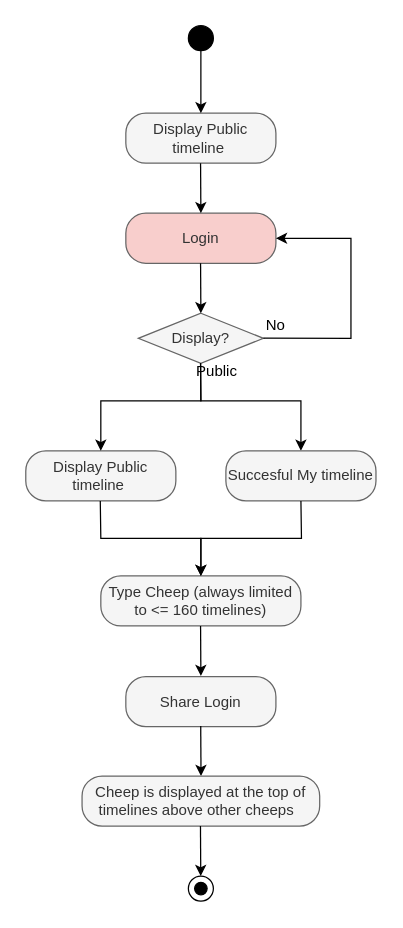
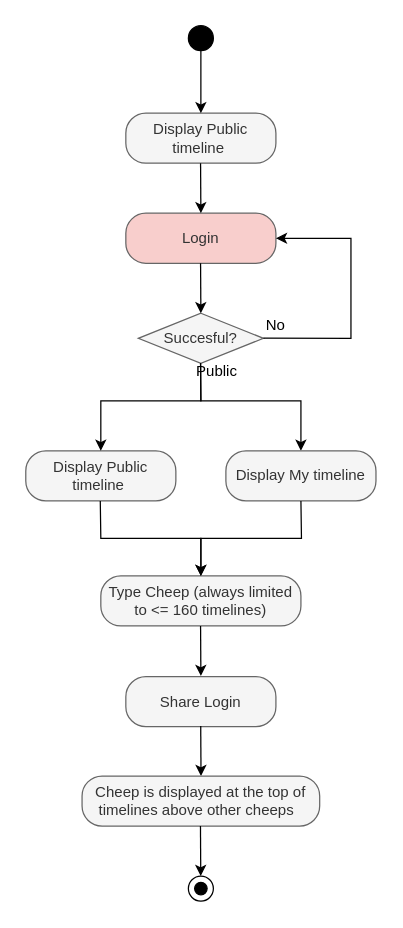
(201, 338) -> (201, 338)
(301, 476) -> (301, 476)
